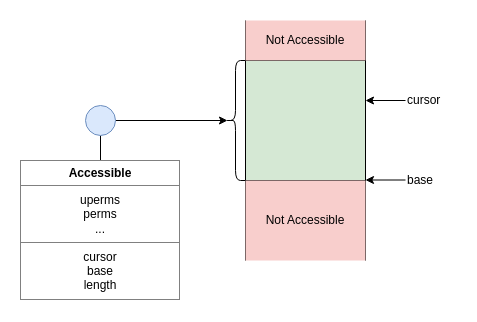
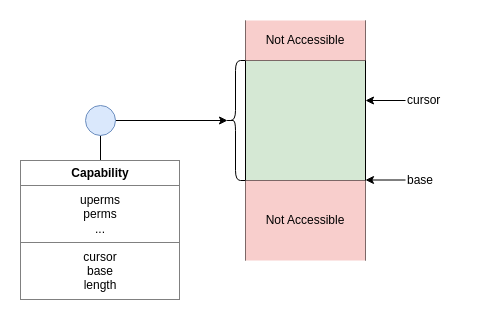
(51, 211) -> (49, 211)
